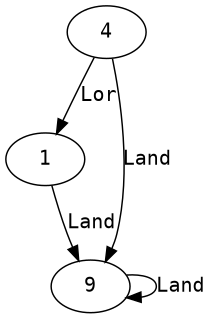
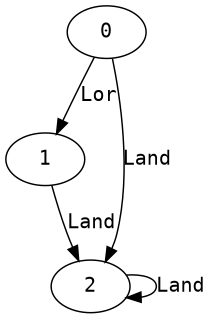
(107, 32) -> (107, 32)
(91, 286) -> (91, 286)
